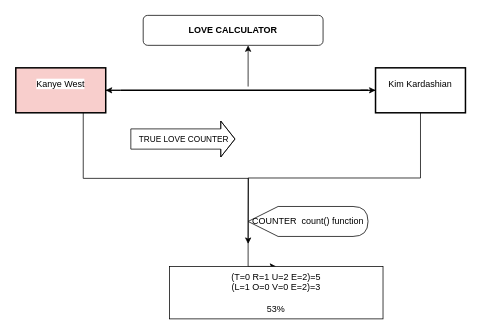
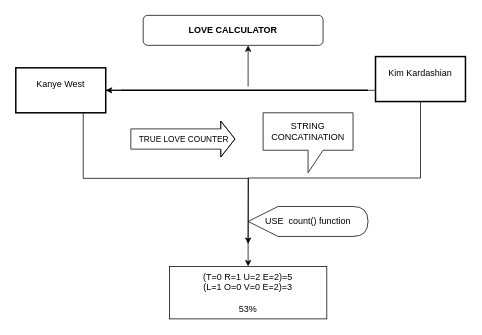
(60, 90) -> (60, 90)
(420, 90) -> (420, 79)
none -> (308, 143)
(308, 222) -> (308, 222)
(276, 293) -> (248, 293)
